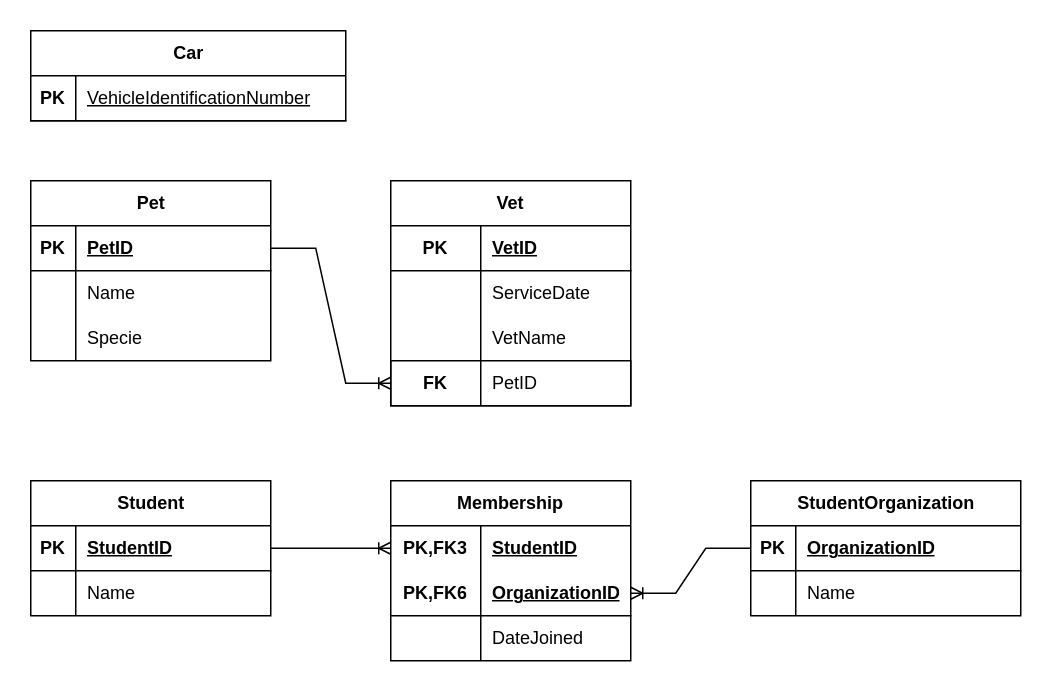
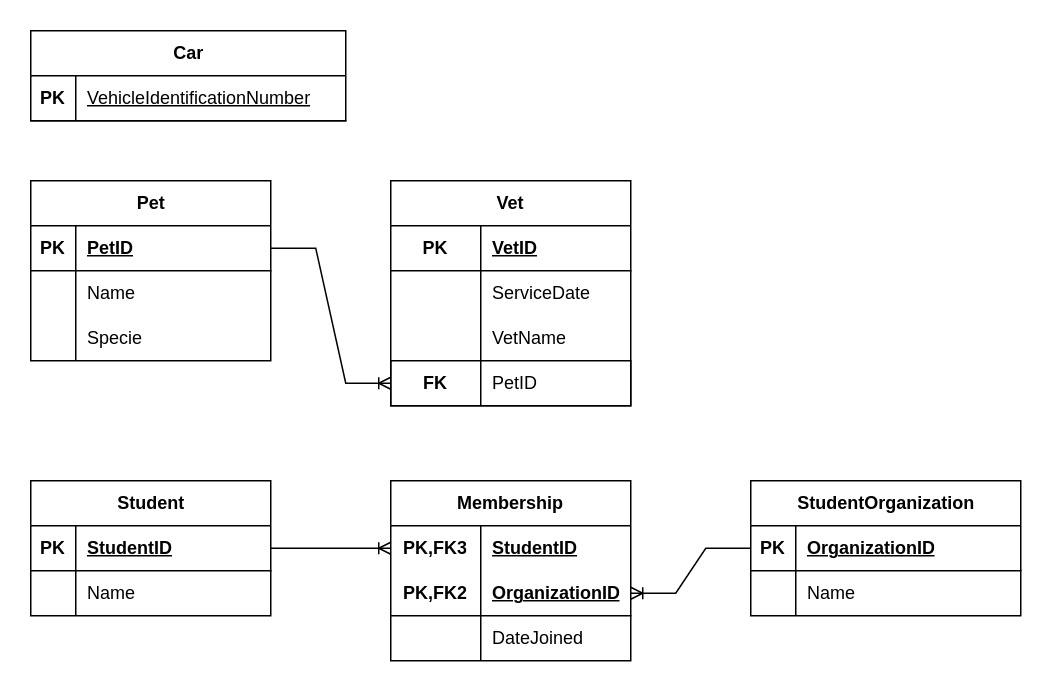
(436, 593) -> (436, 593)
